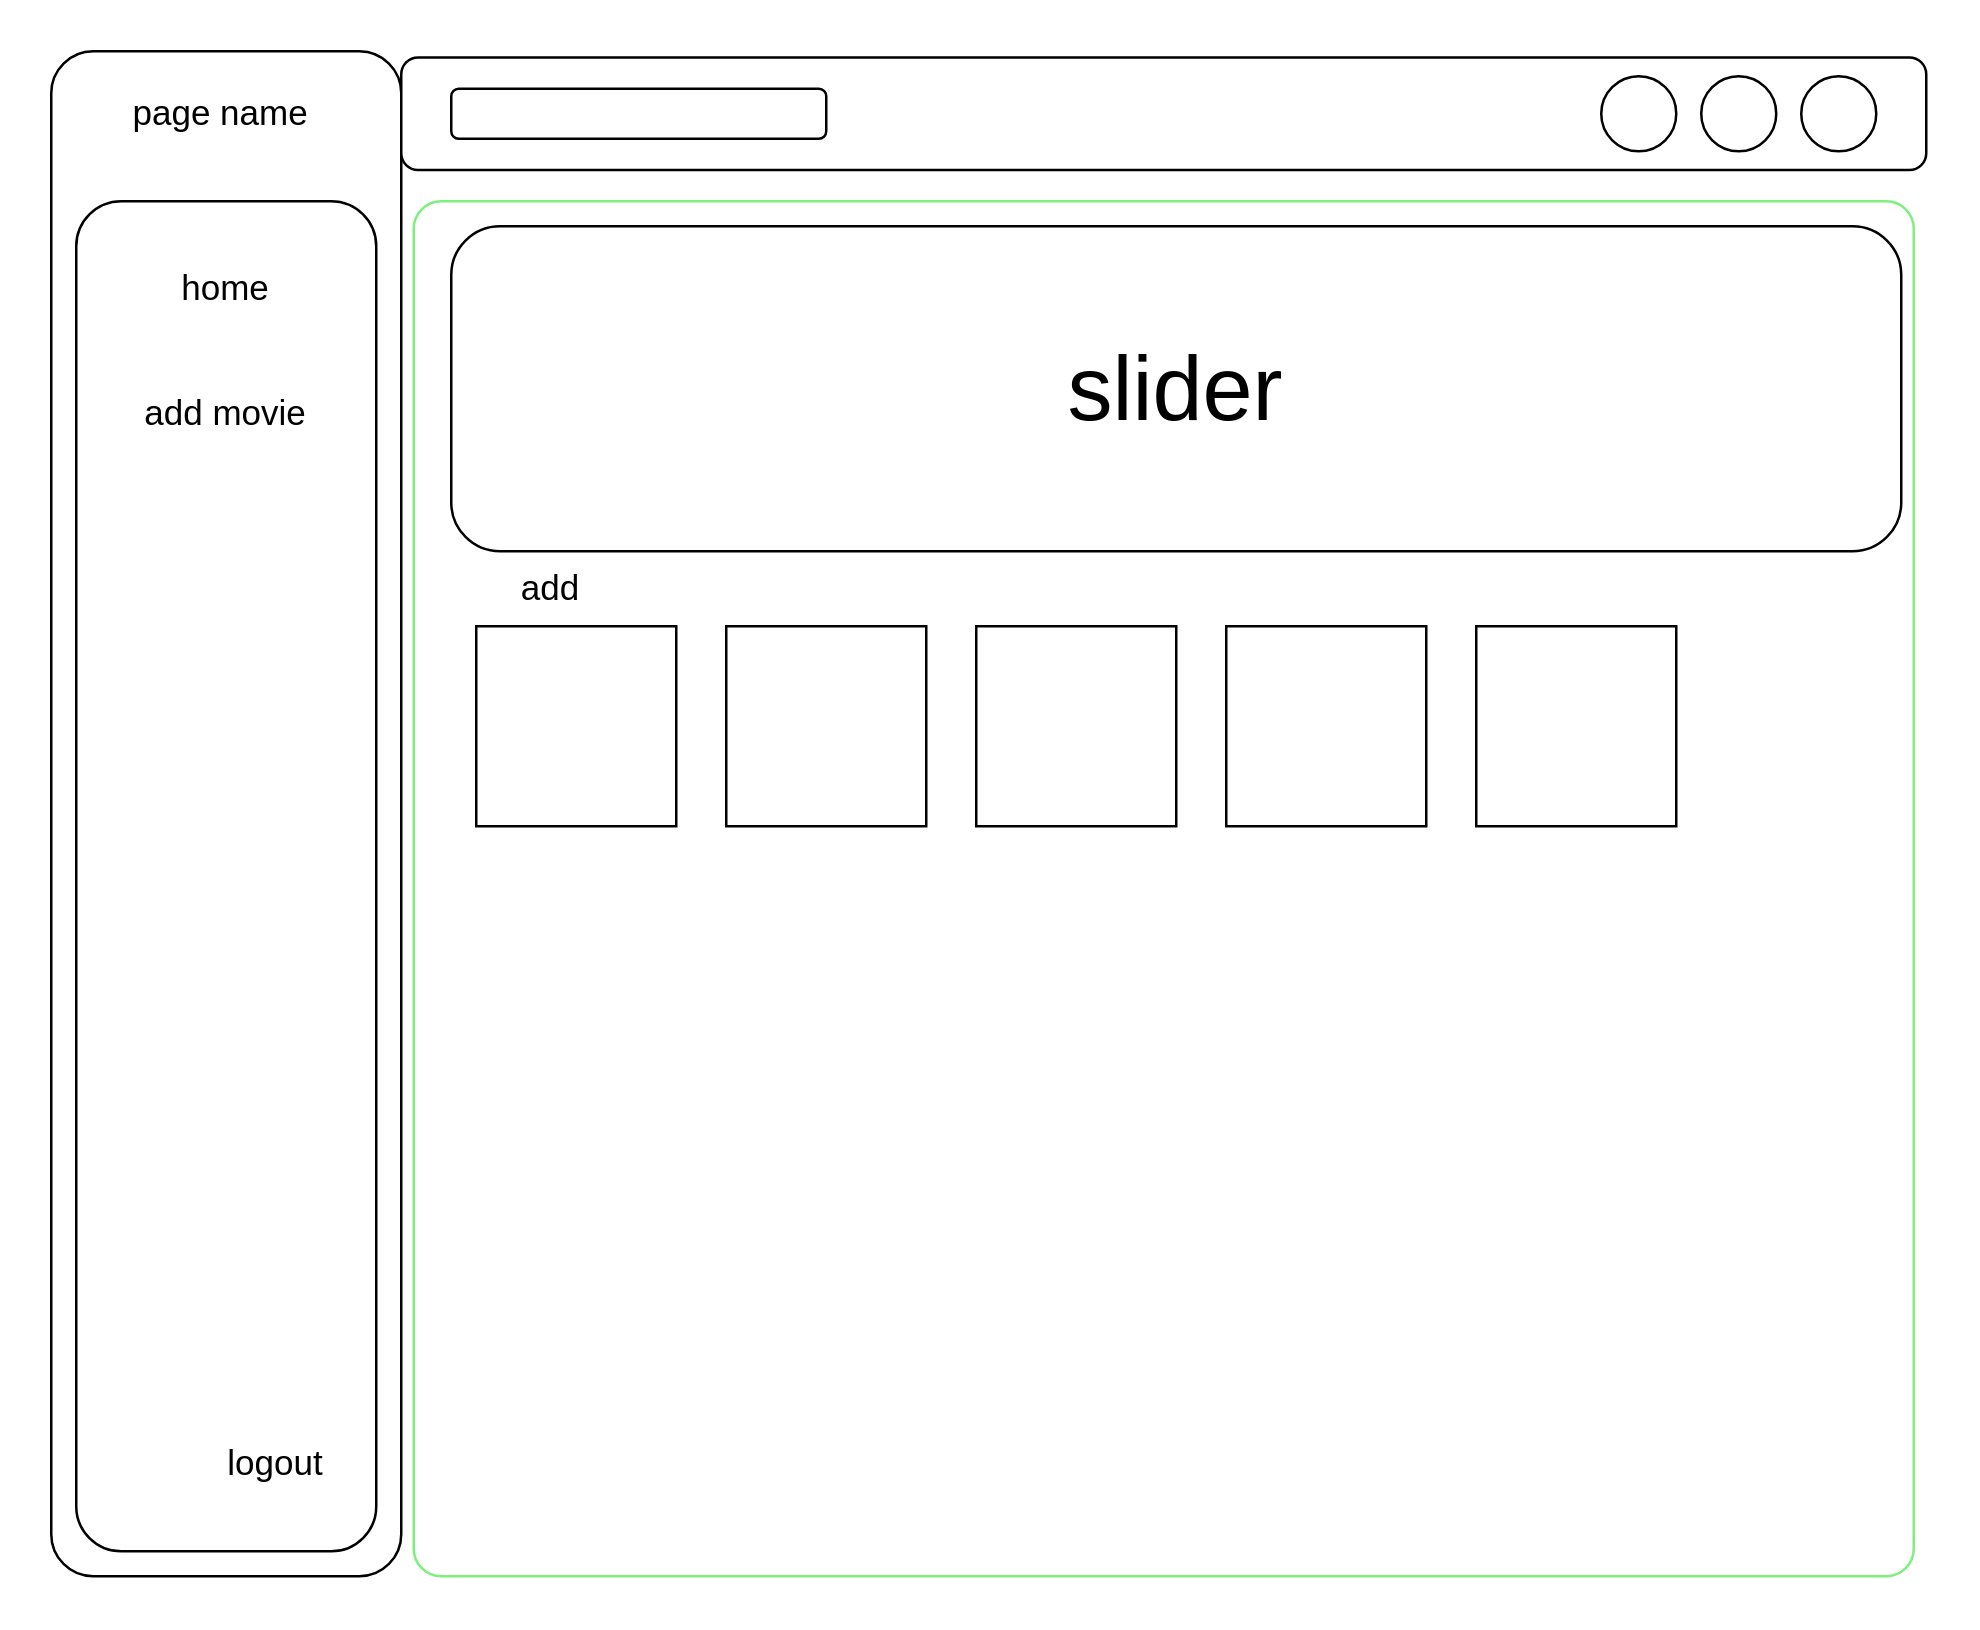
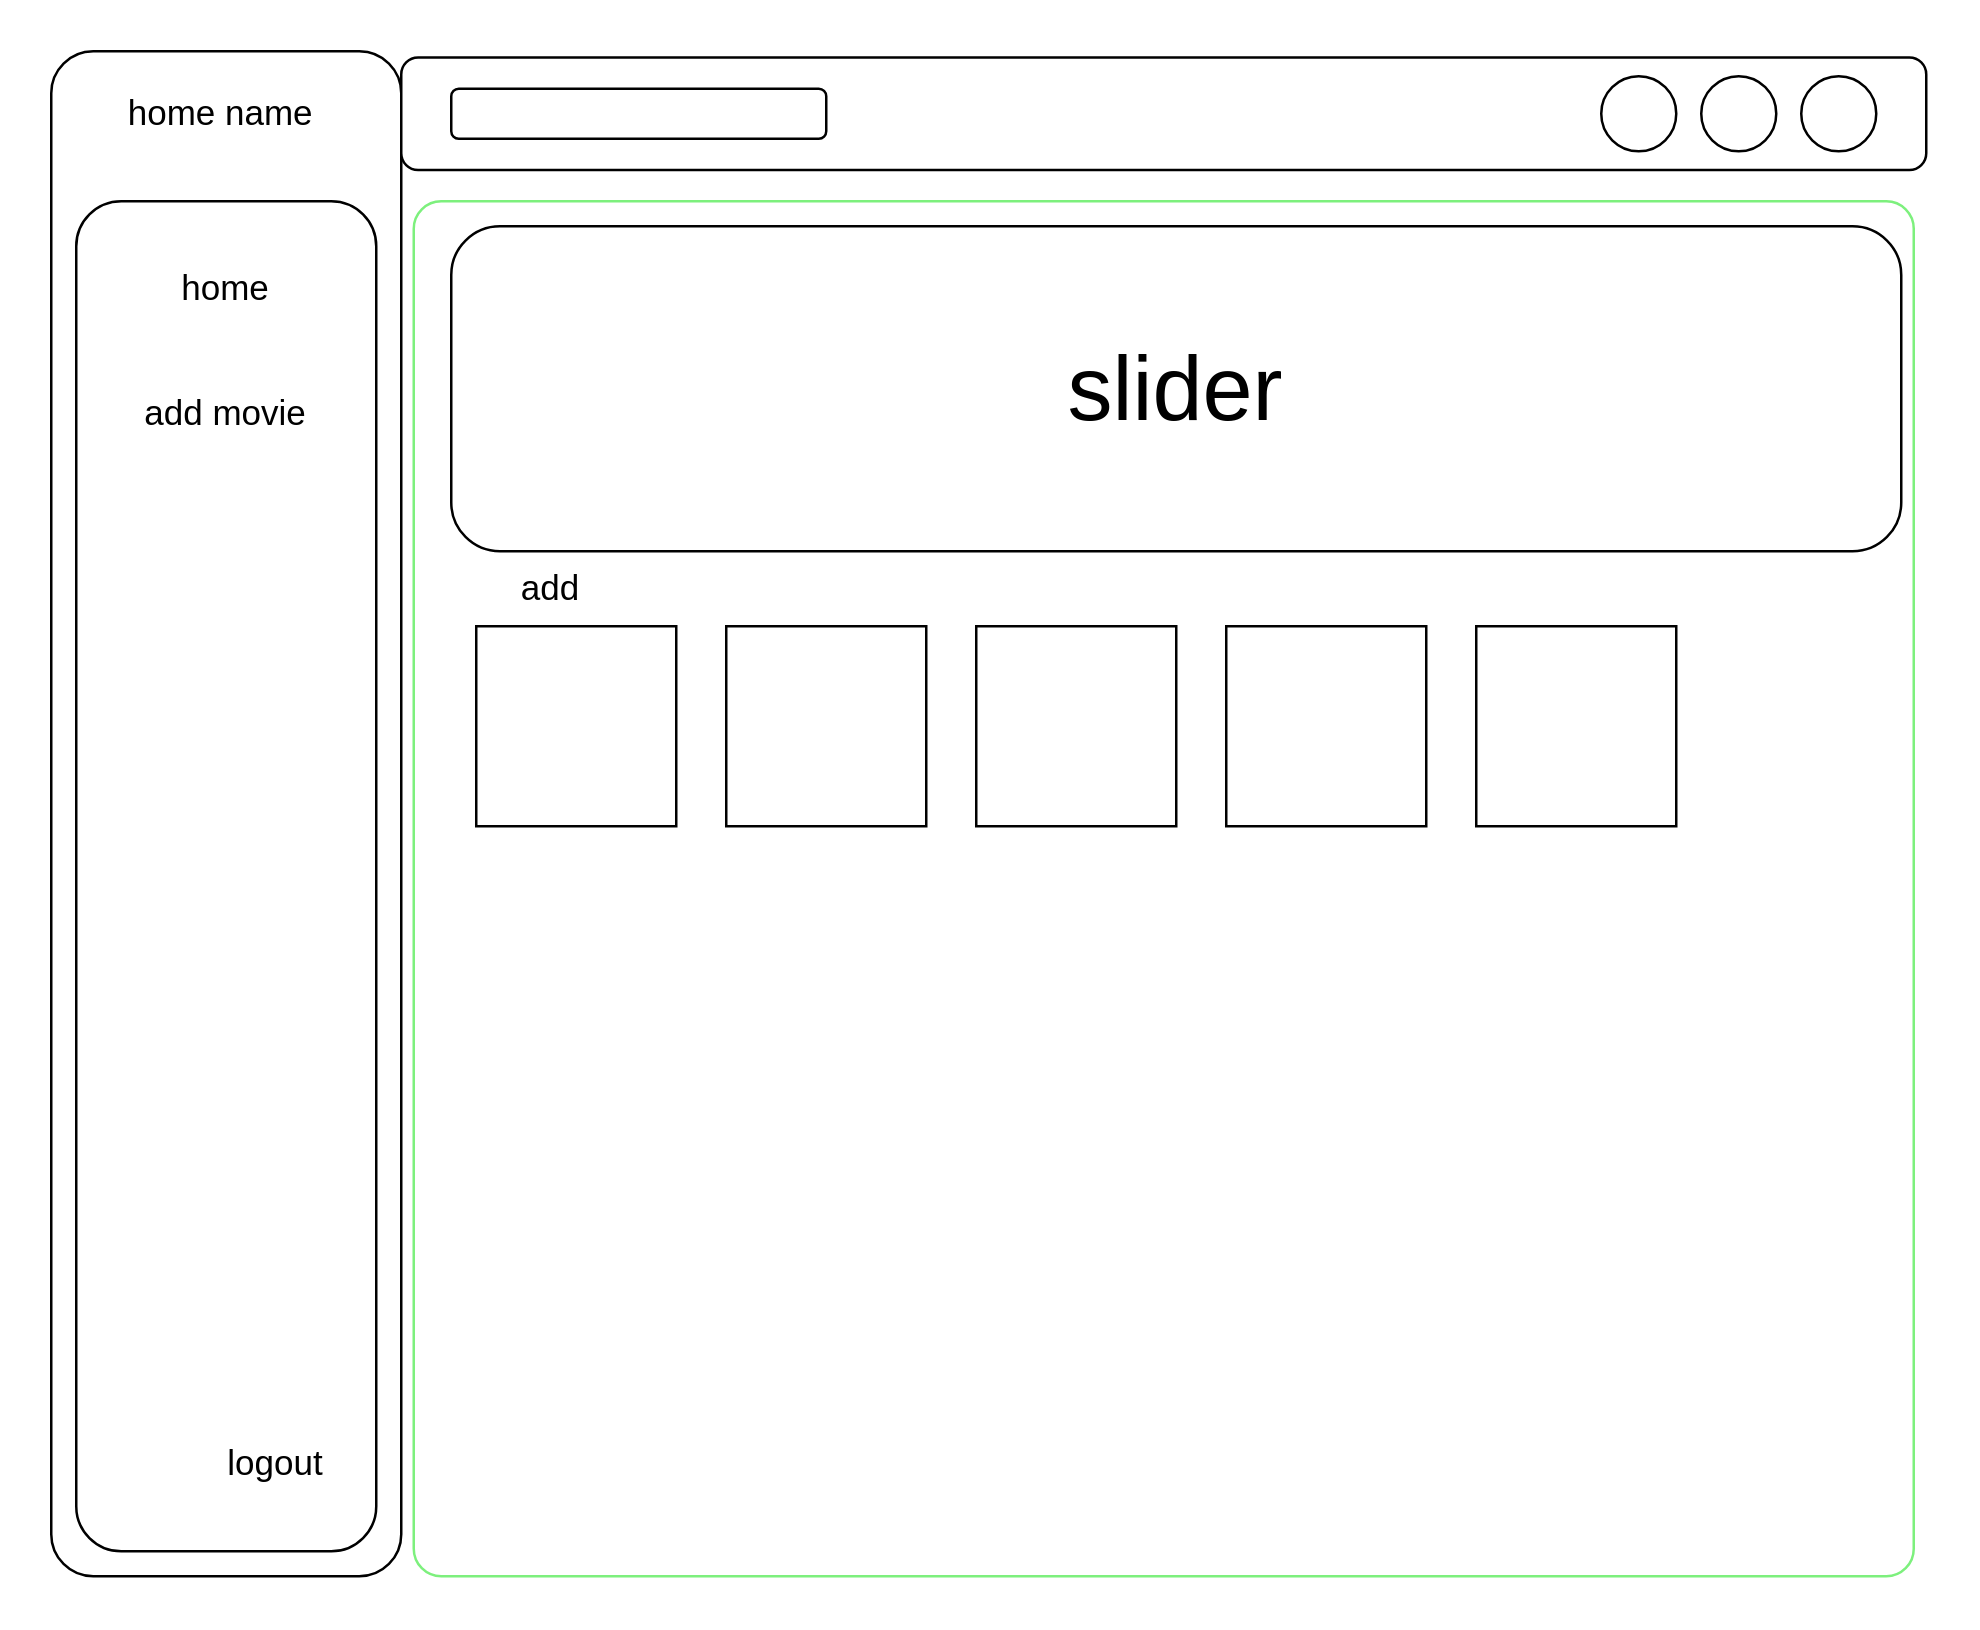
(226, 114) -> (226, 114)
